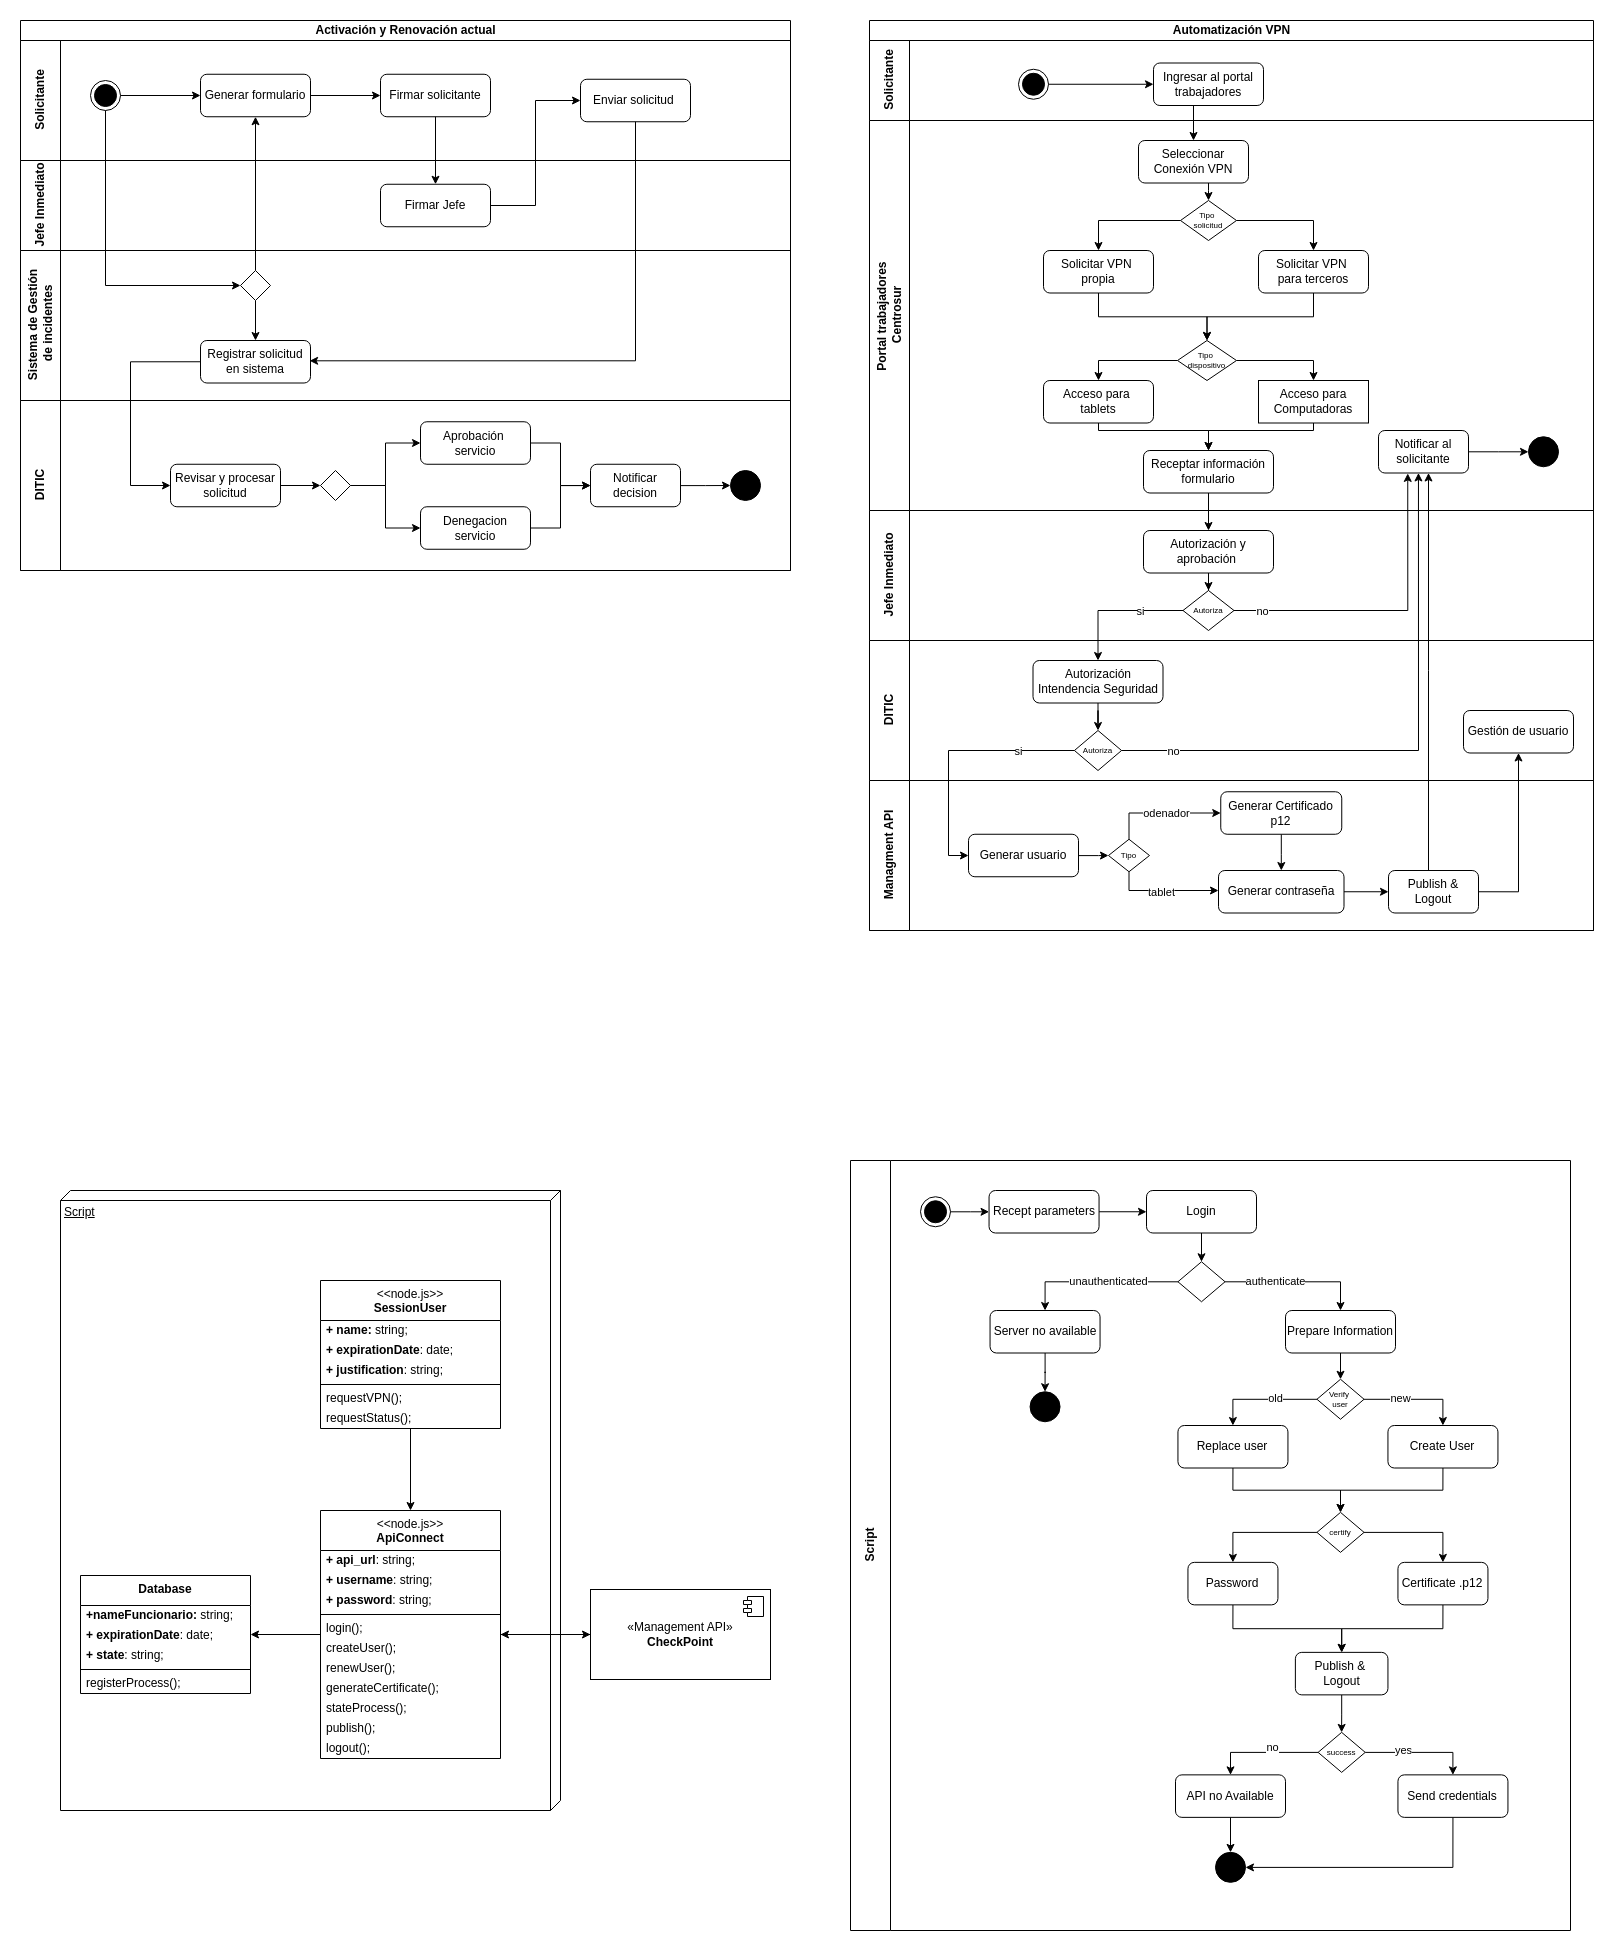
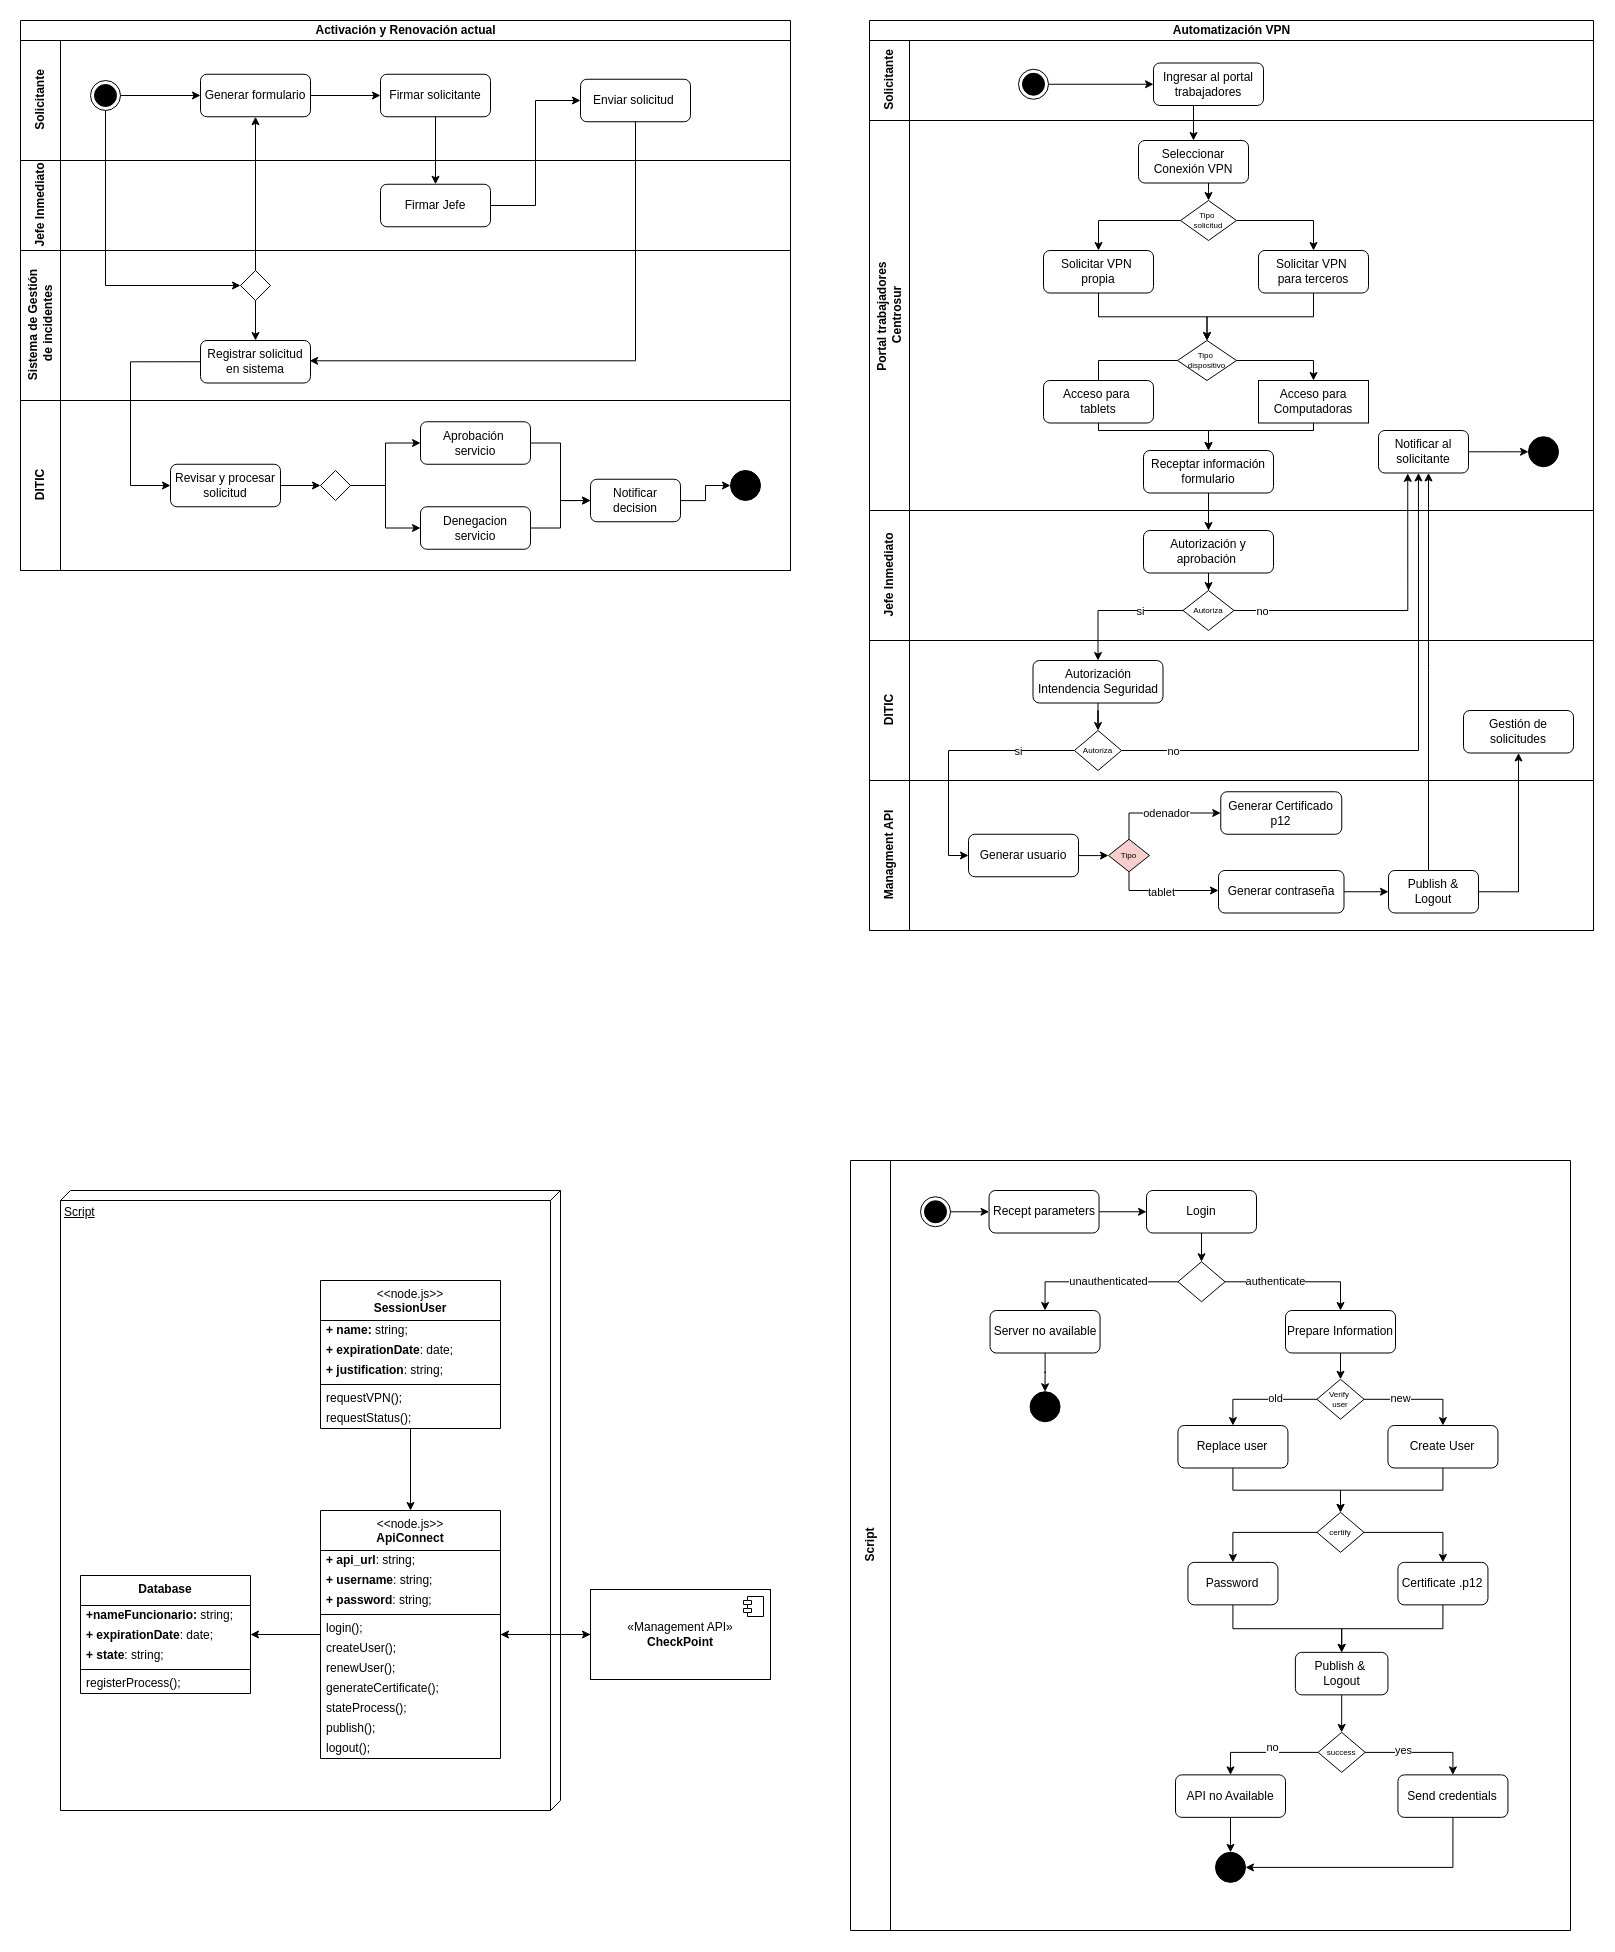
(1099, 372) -> (1099, 375)
(636, 486) -> (636, 501)
(1519, 732) -> (1519, 732)
(1281, 848) -> none
(1129, 856) -> (1129, 856)
